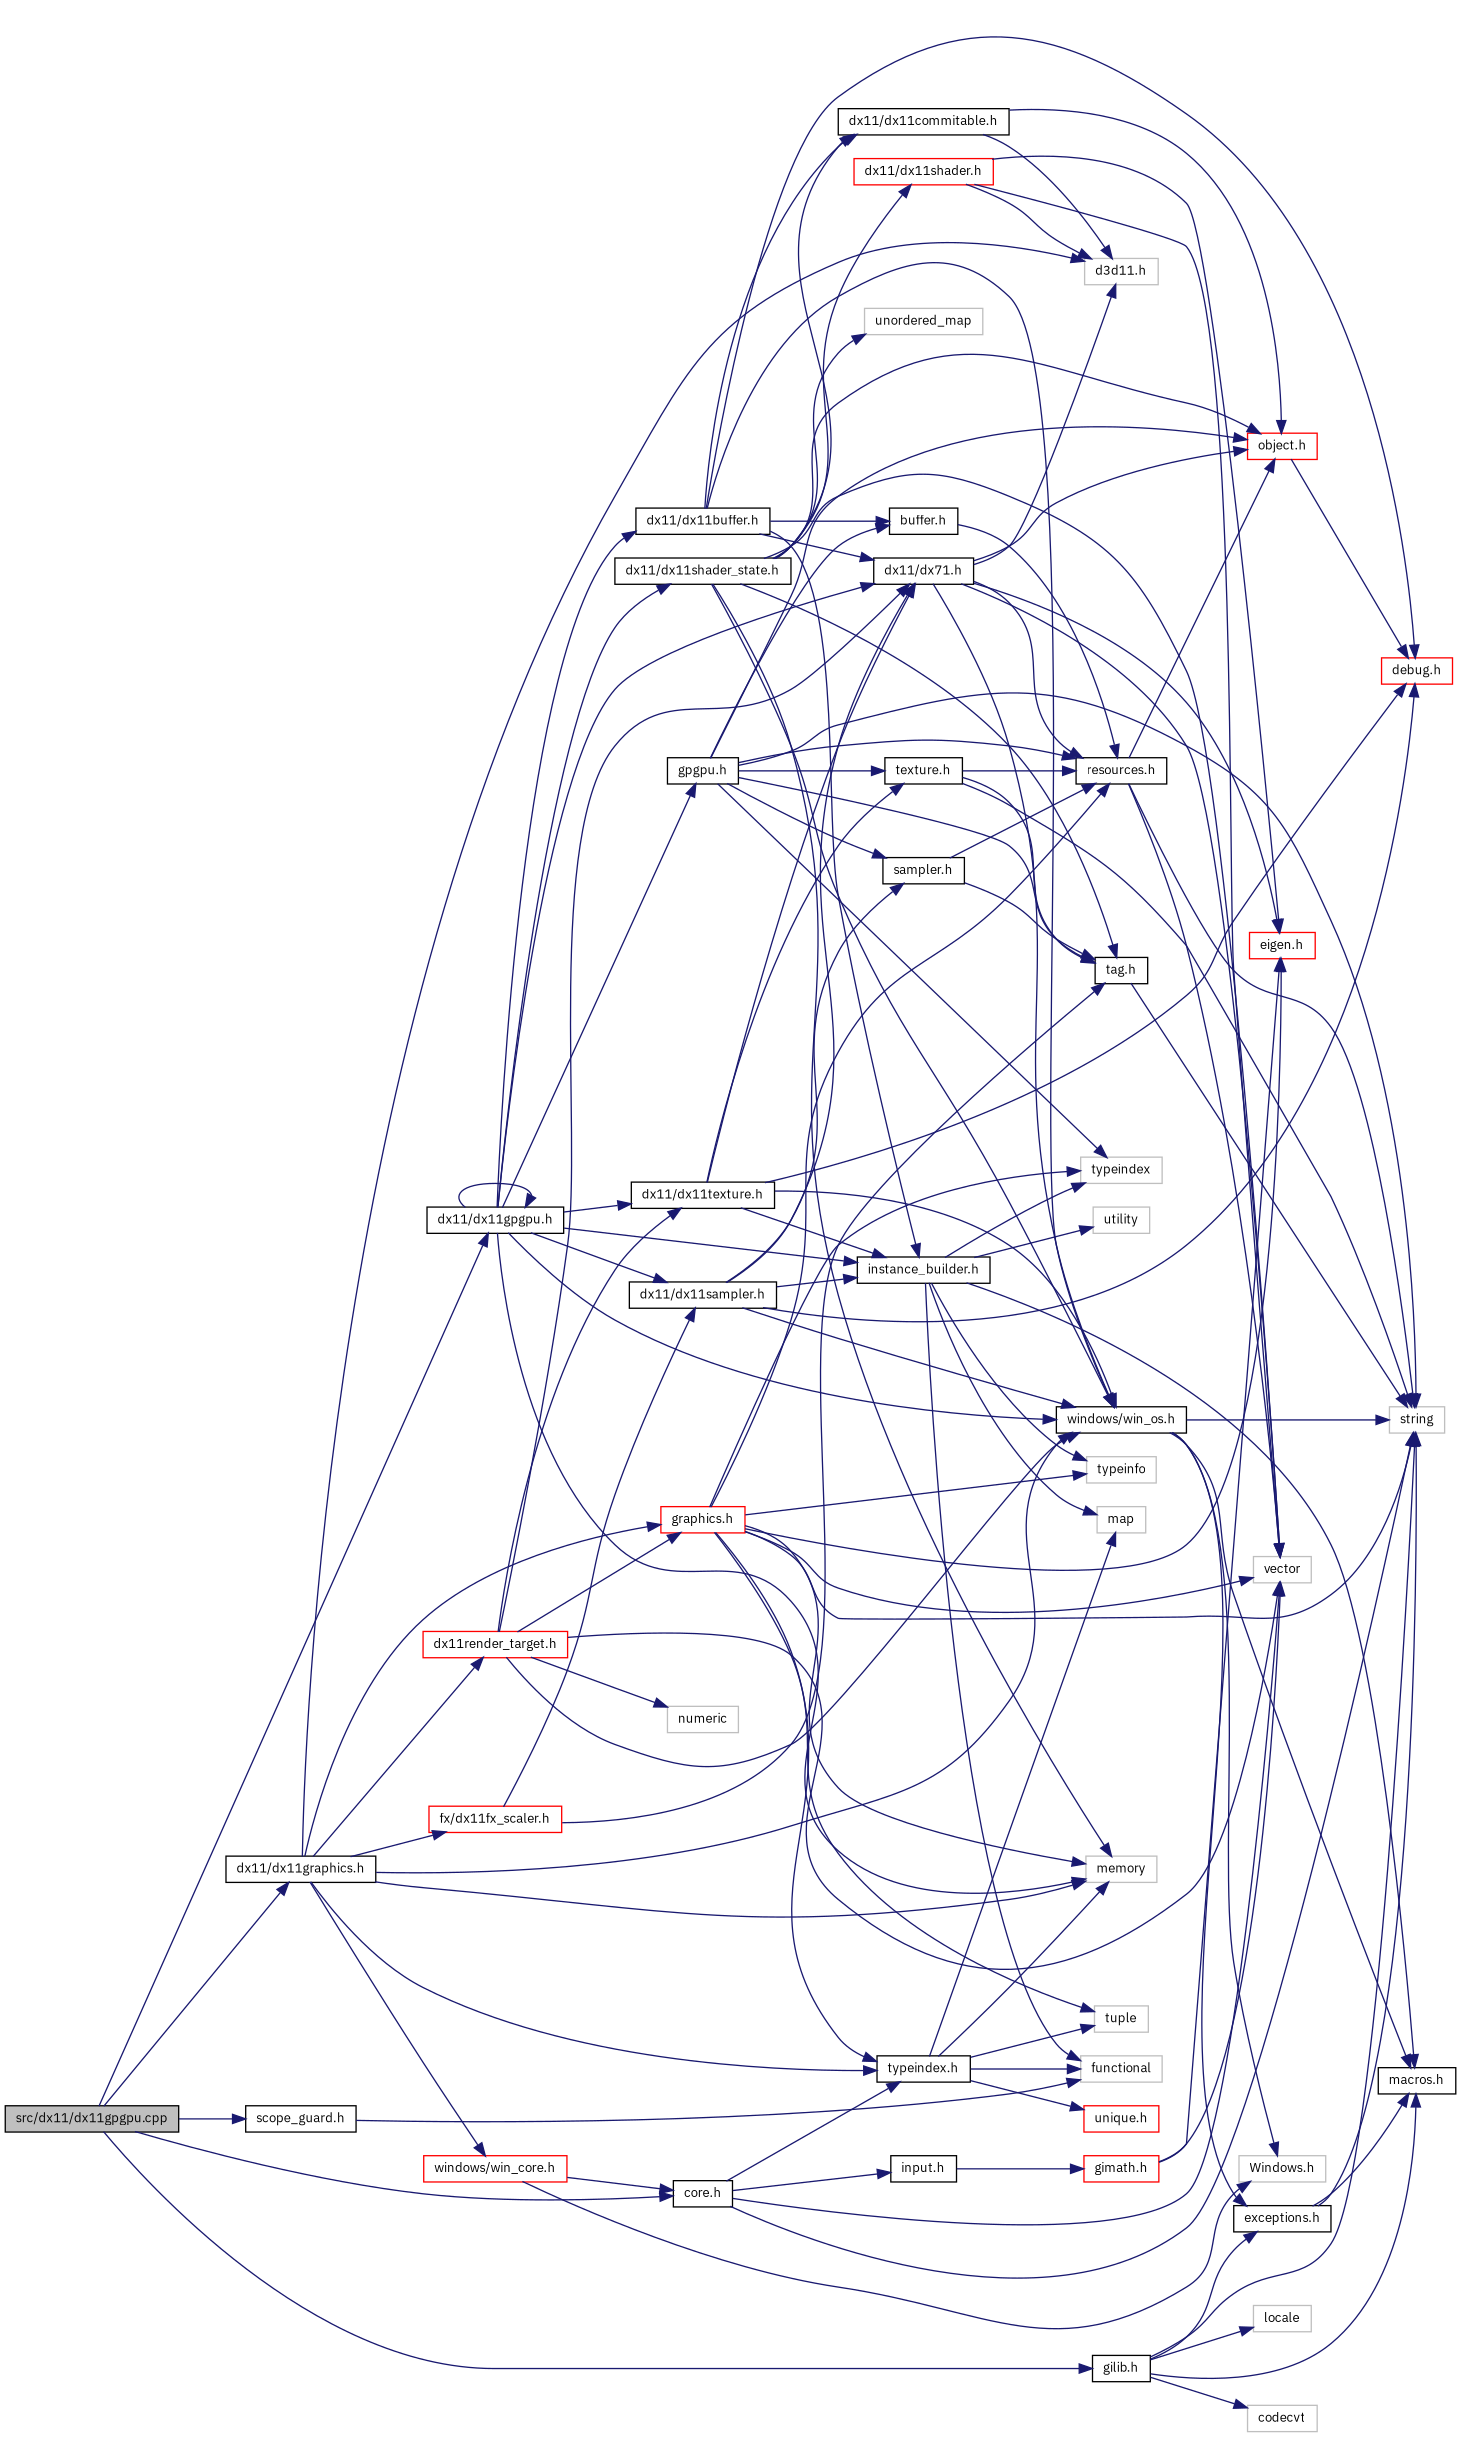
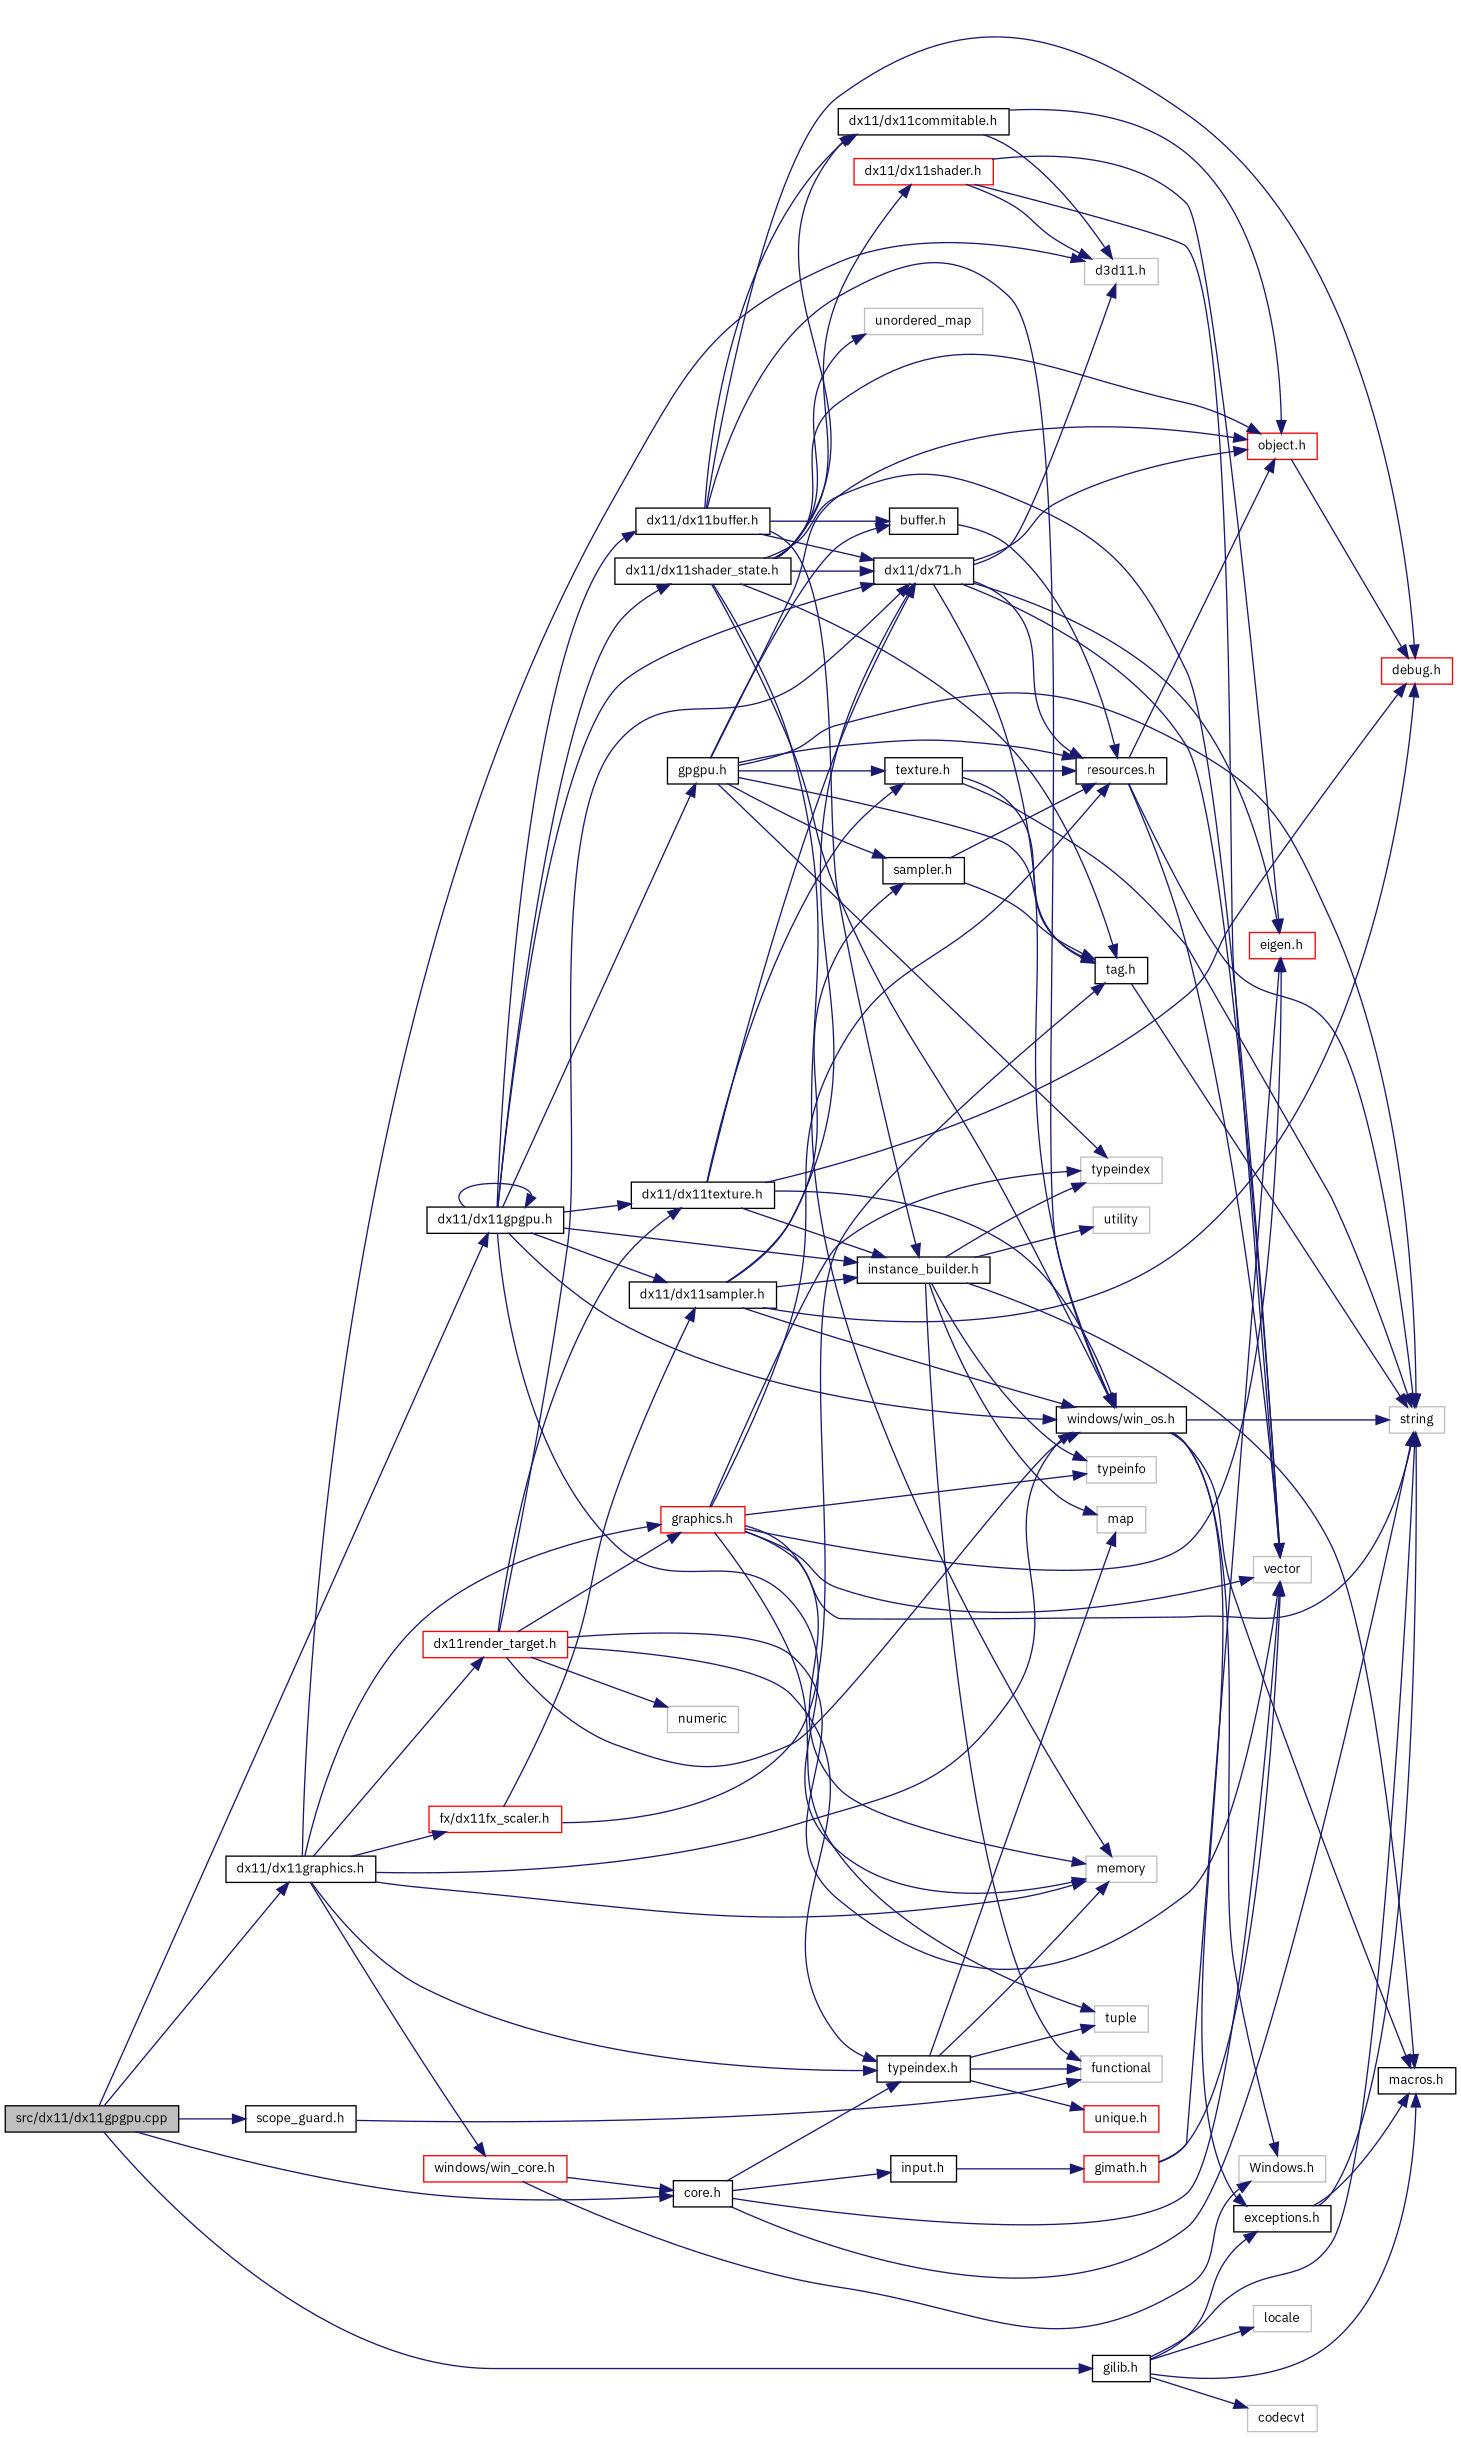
none -> (827, 571)
(797, 1852) -> (829, 1798)
